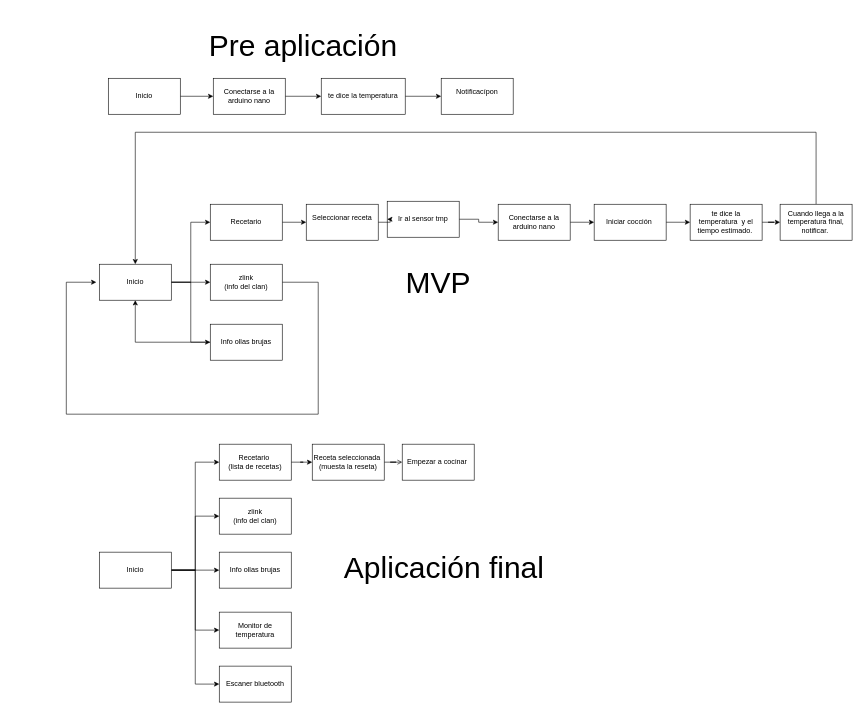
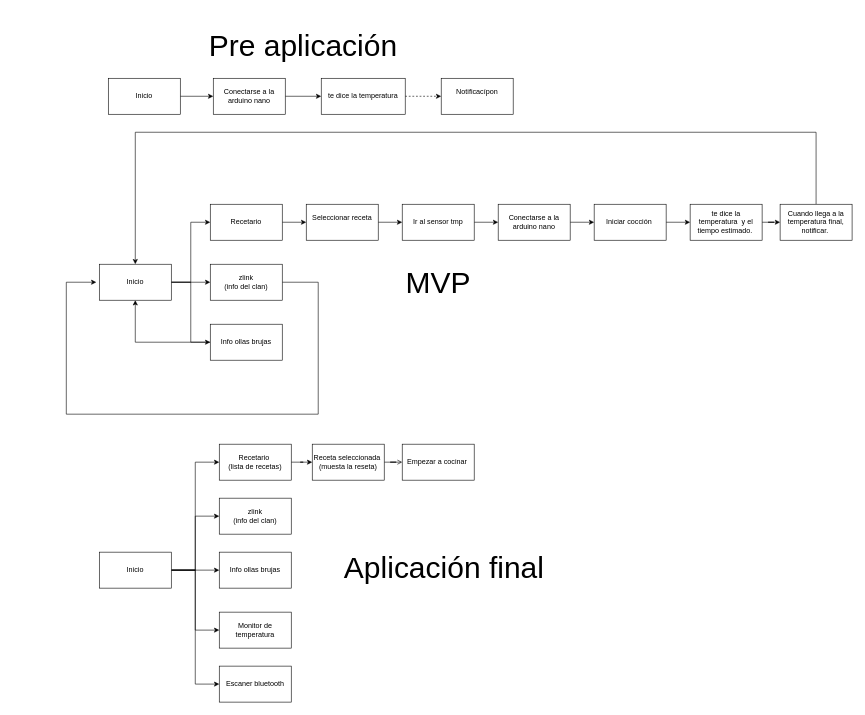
(421, 96) -> (421, 96)
(423, 219) -> (438, 222)
